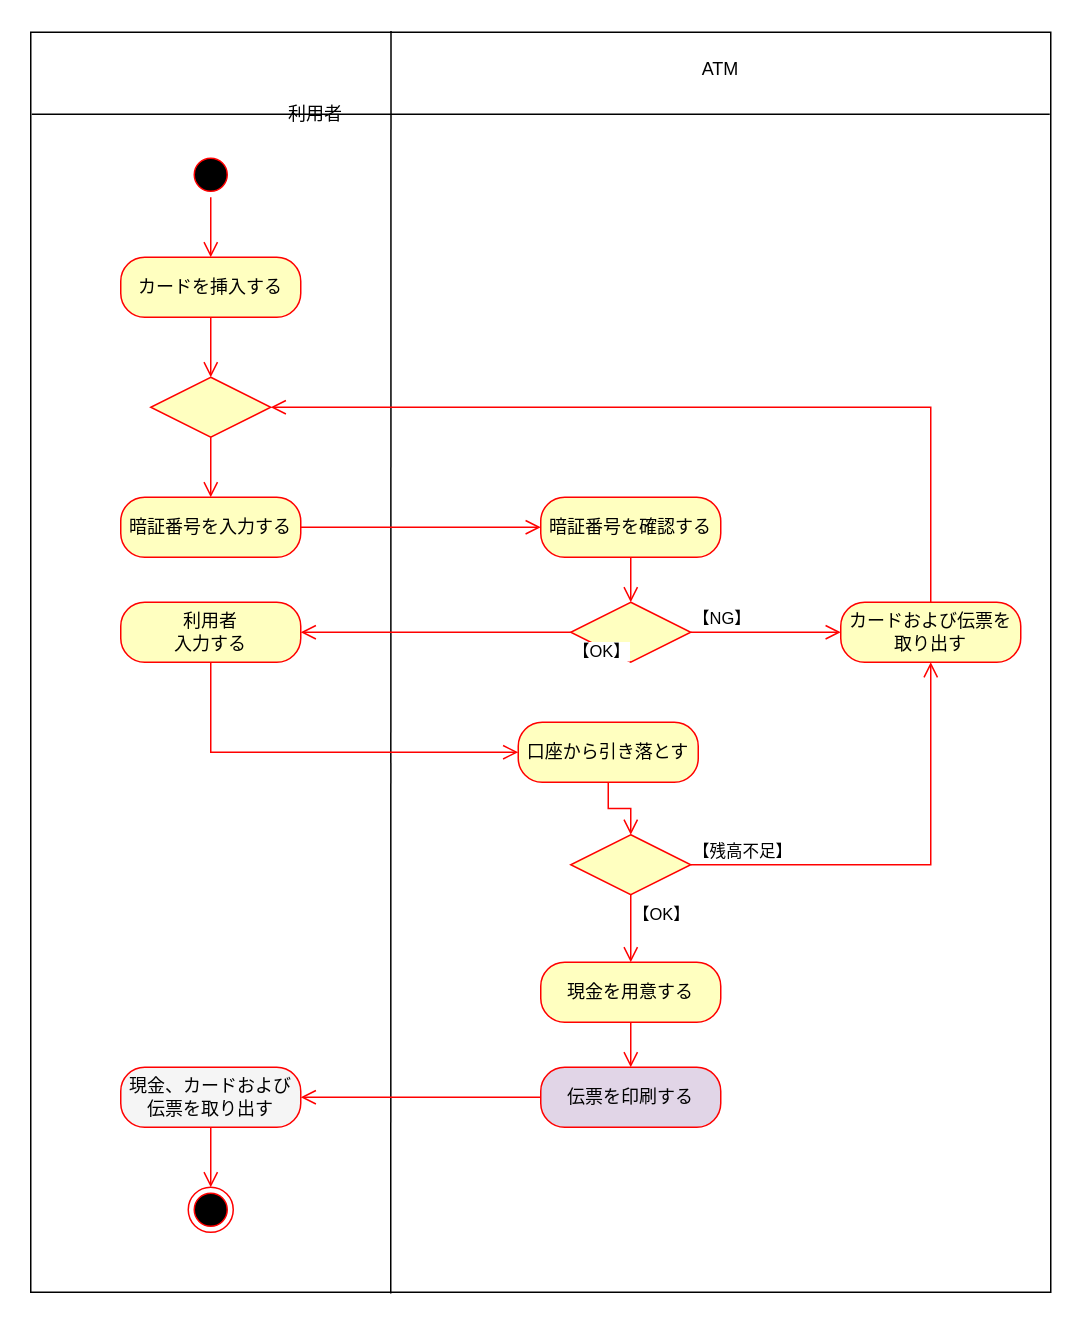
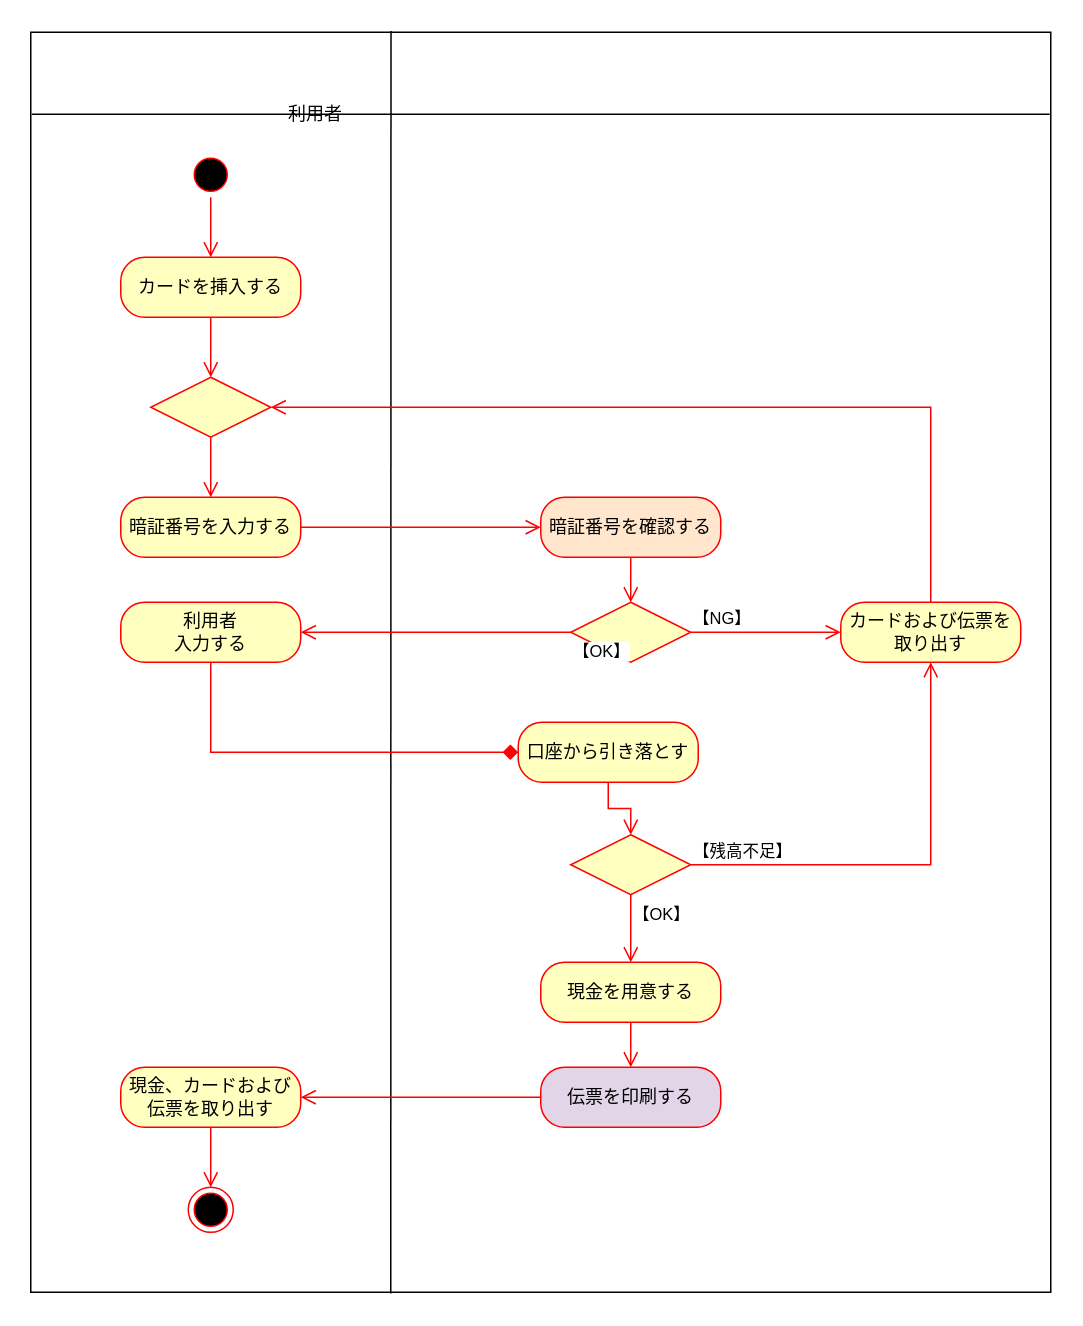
(721, 70) -> none
(631, 527) -> (631, 527)
(508, 752) -> (503, 752)
(211, 1097) -> (211, 1097)
